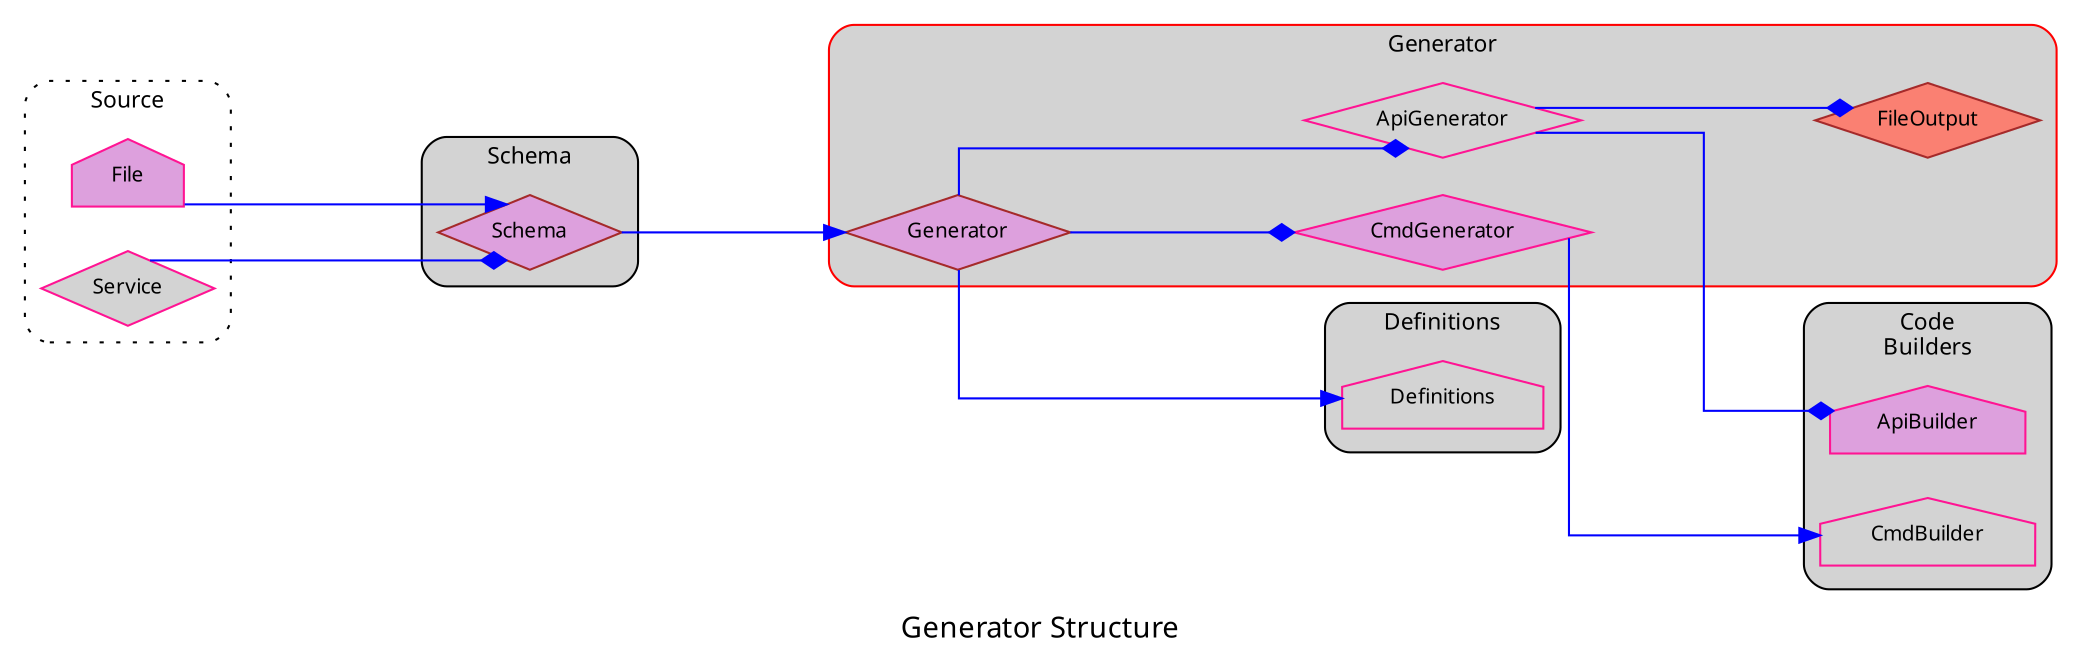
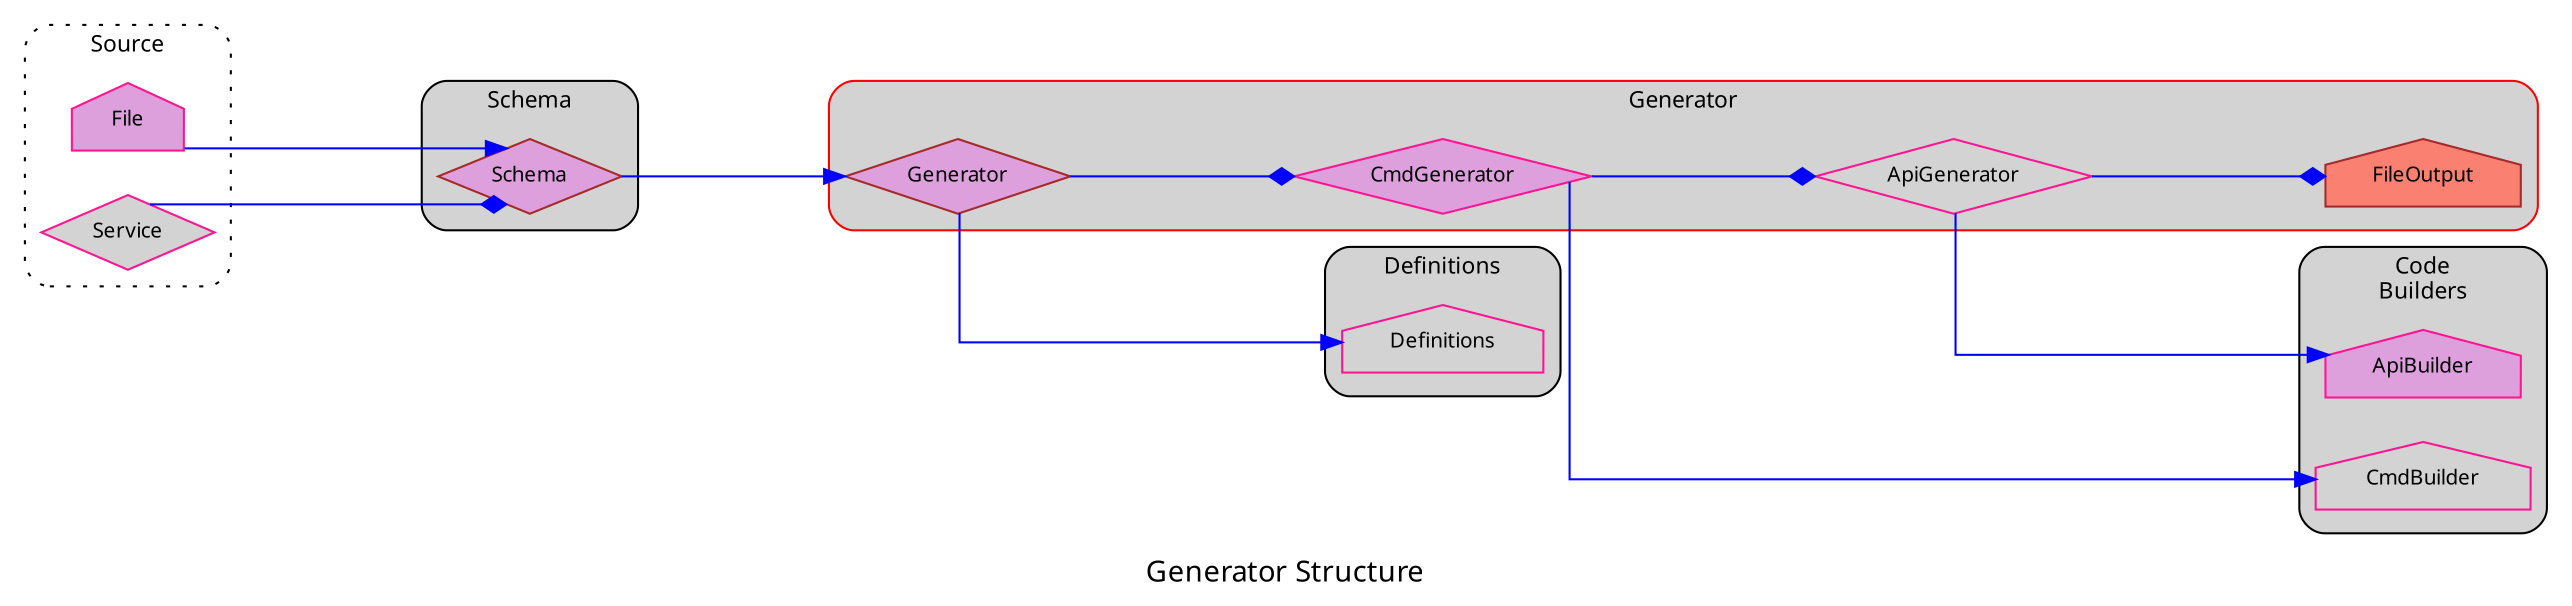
(1928, 120) -> (2423, 176)
(1148, 148) -> (1691, 176)
(1704, 240) -> (2061, 355)
